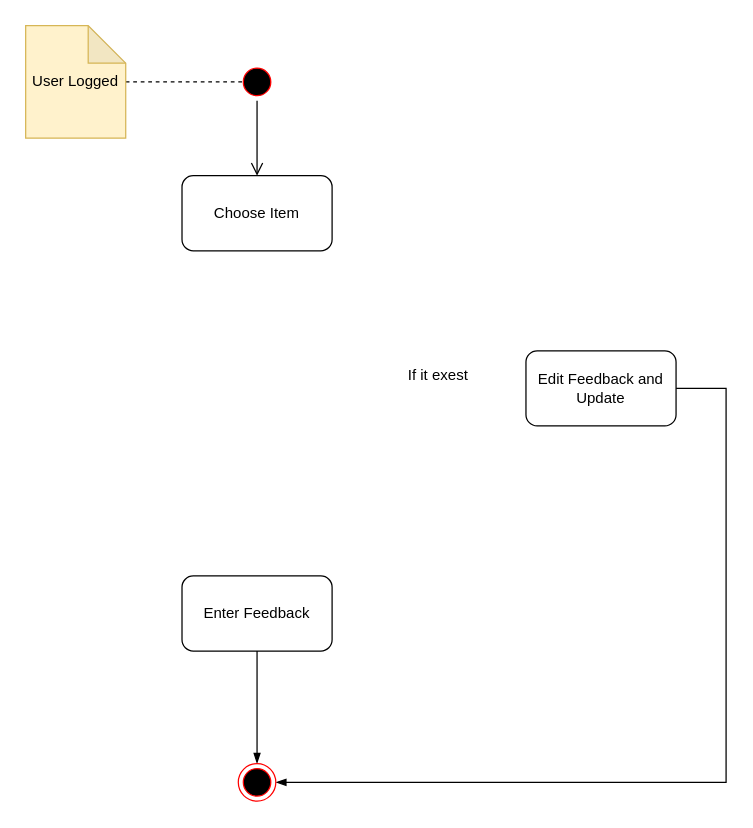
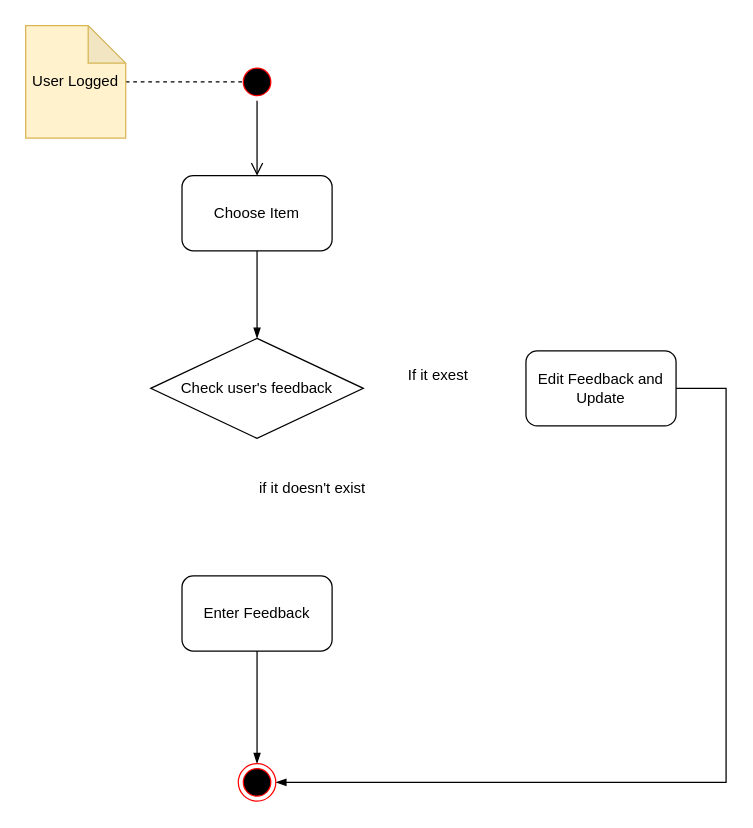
none -> (257, 289)
none -> (257, 388)
none -> (319, 488)
